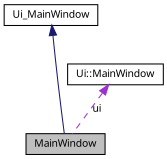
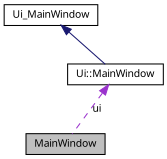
(58, 85) -> (87, 48)
